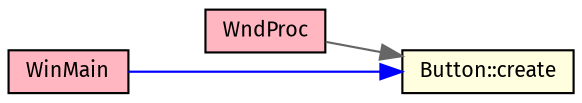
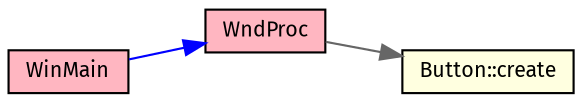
(254, 72) -> (157, 54)
